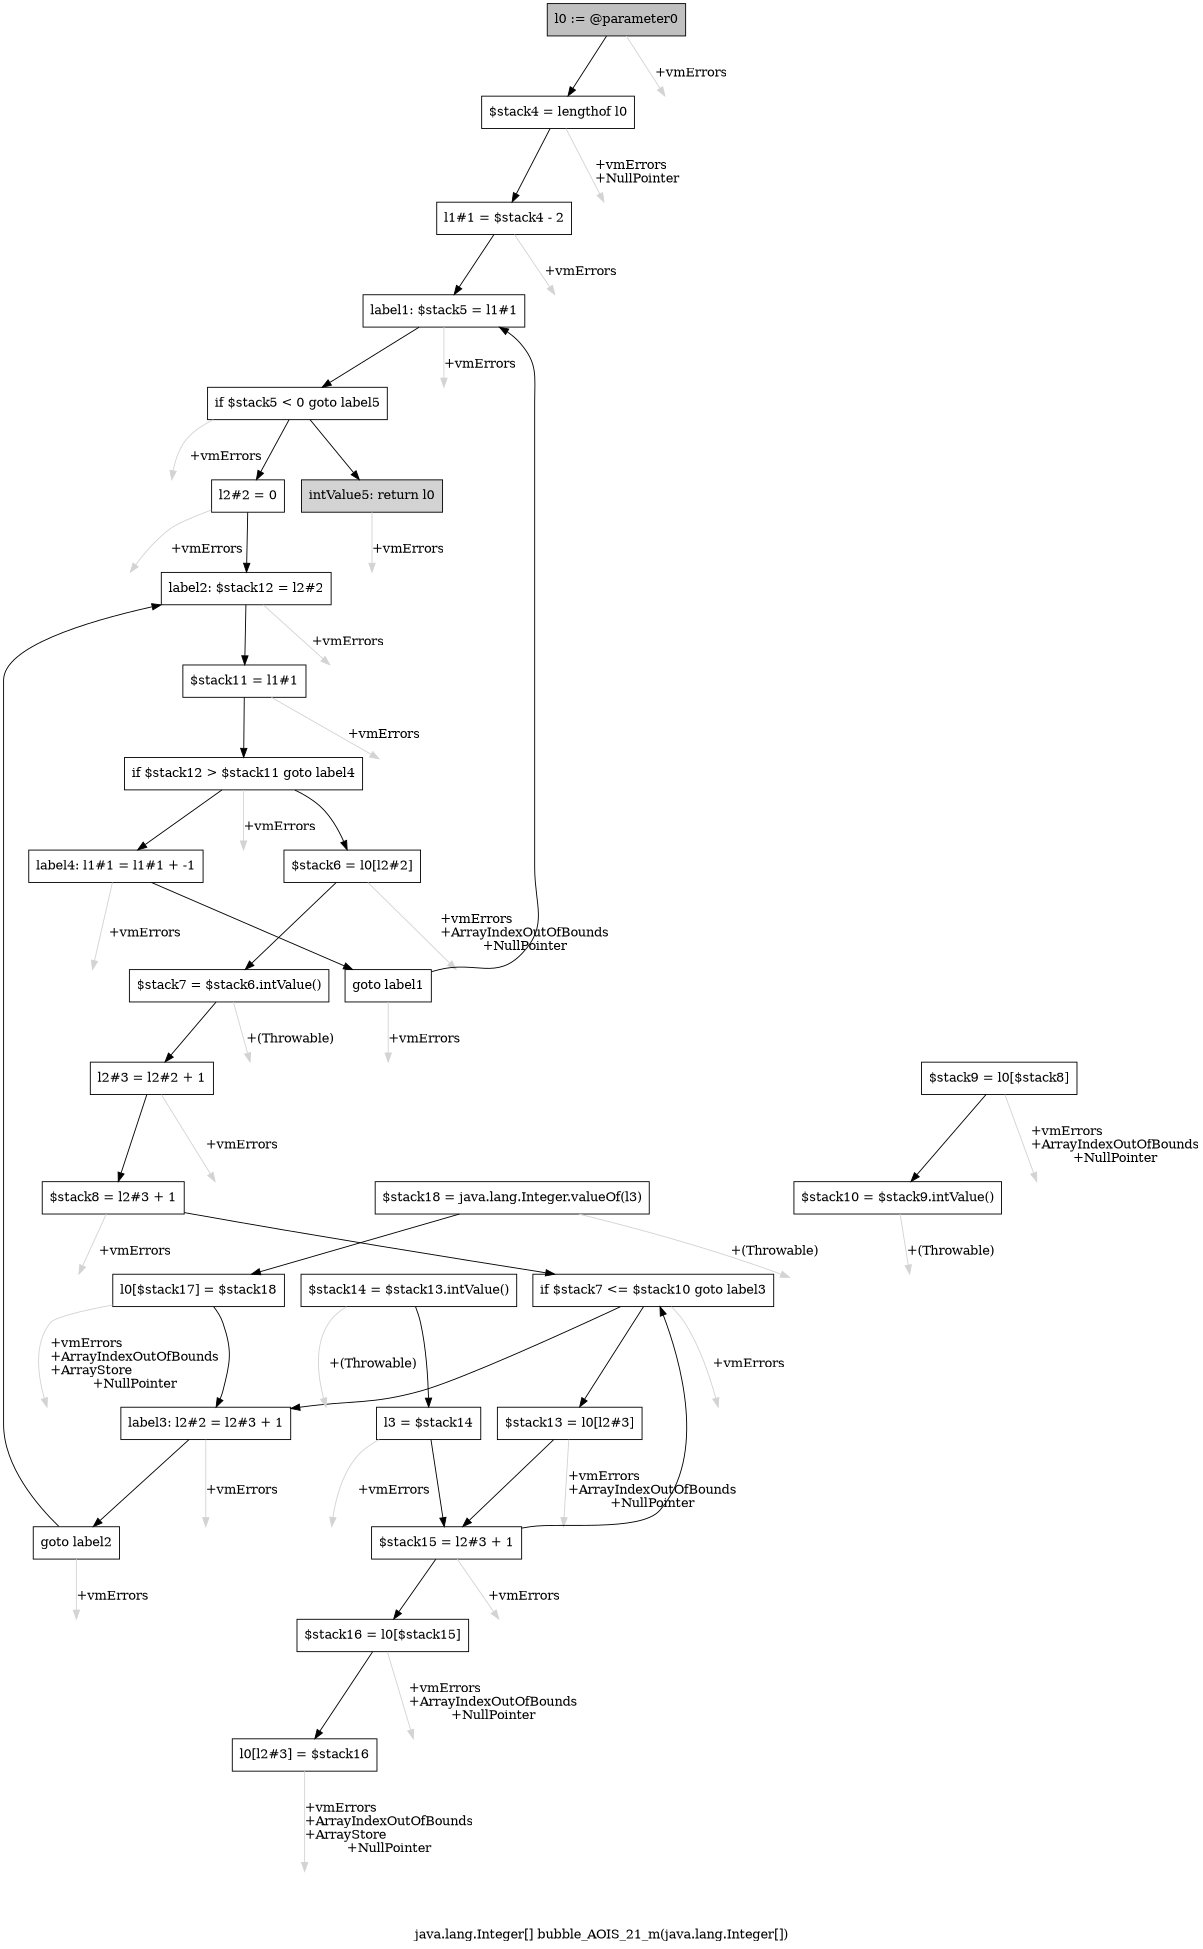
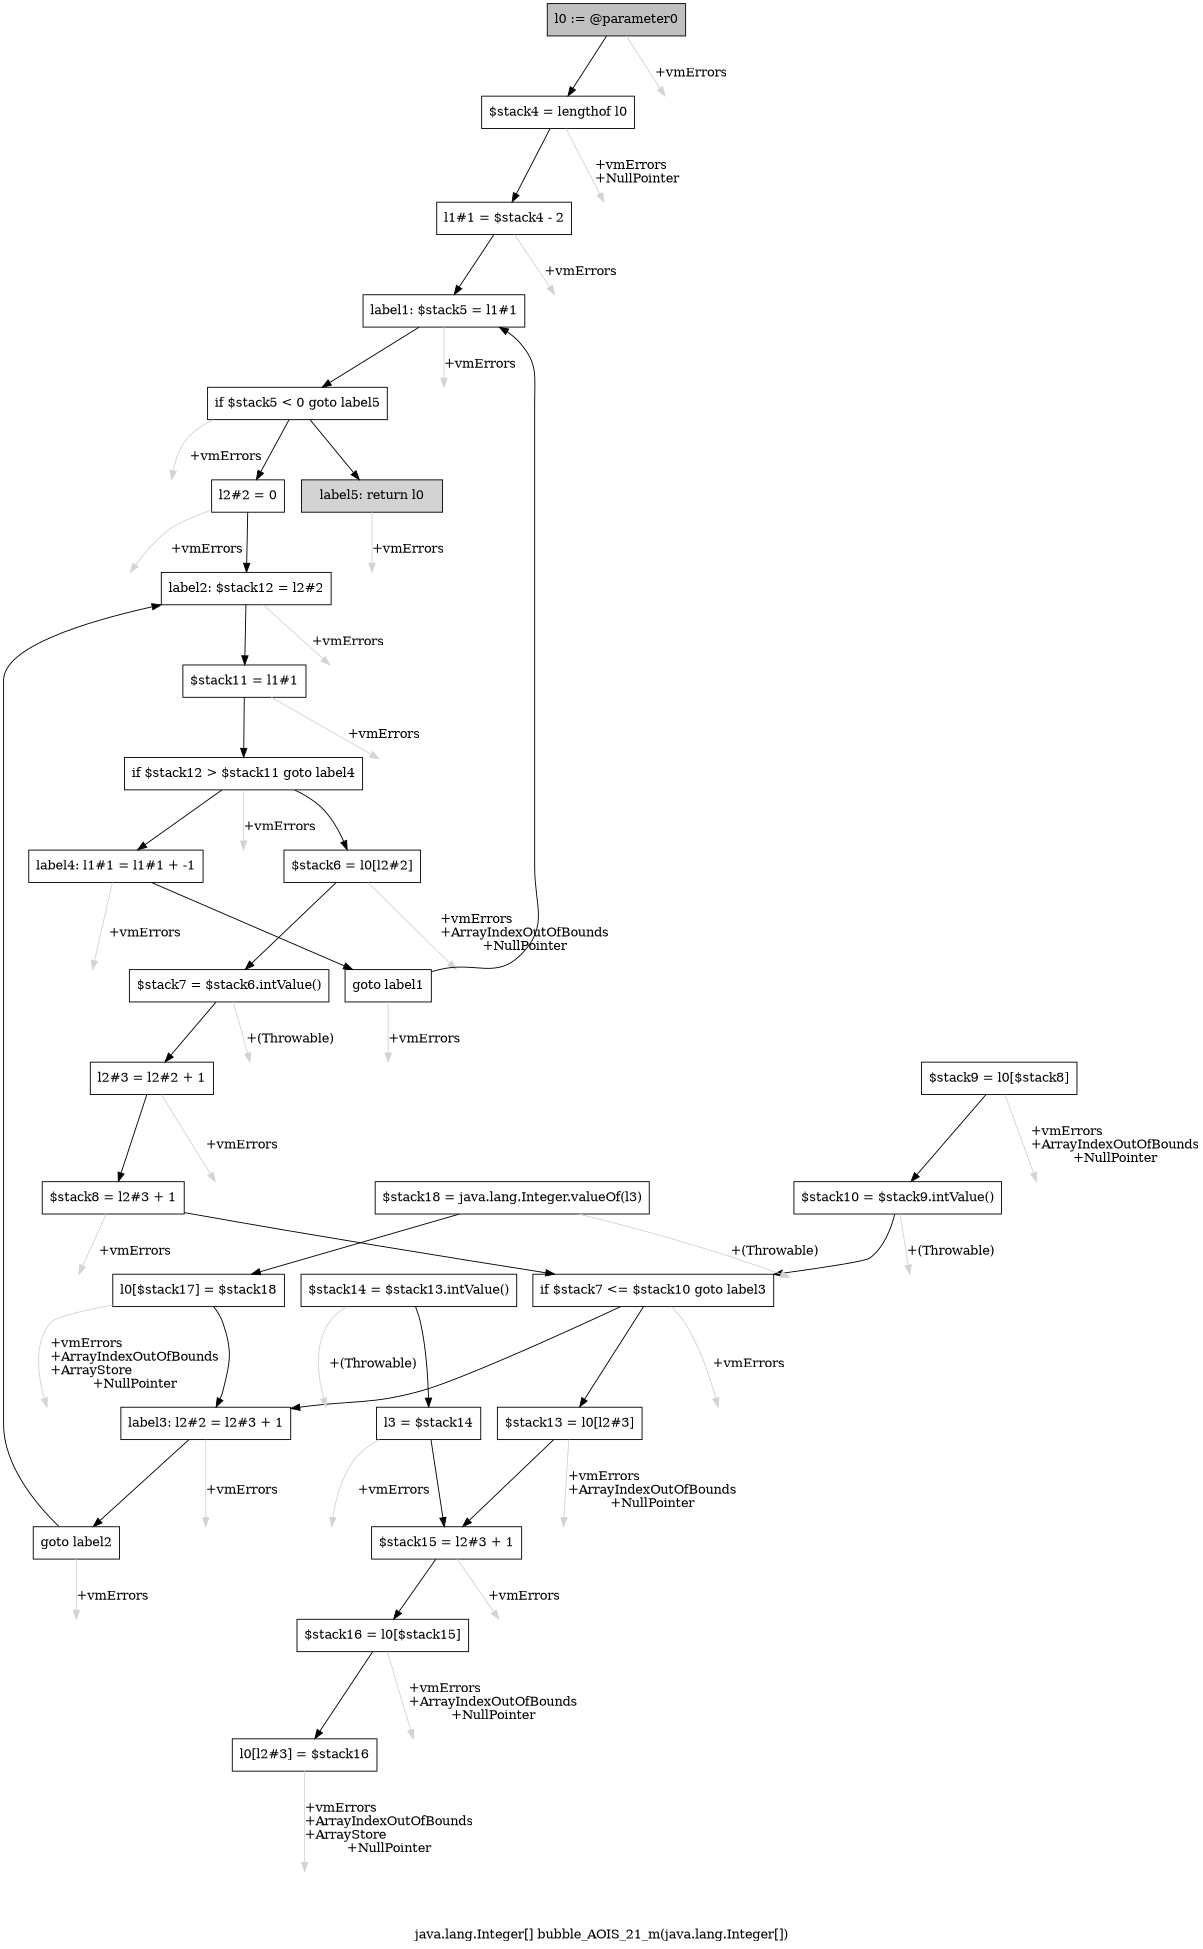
(372, 496) -> (372, 496)
(676, 1483) -> (852, 1263)
